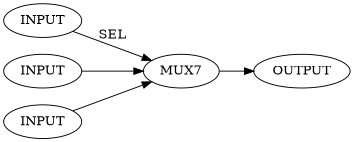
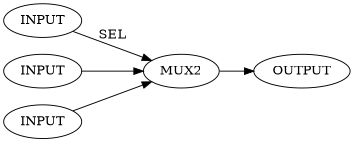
(181, 71) -> (181, 71)
